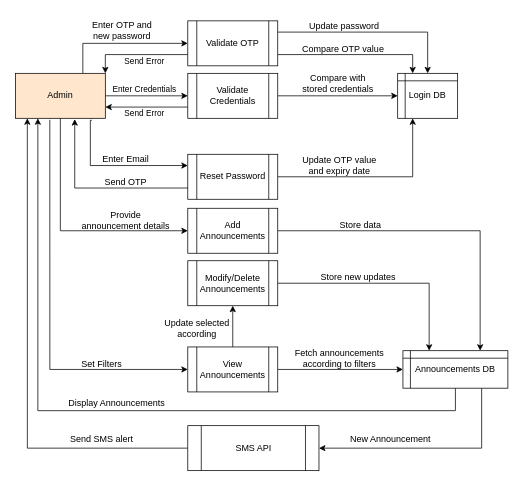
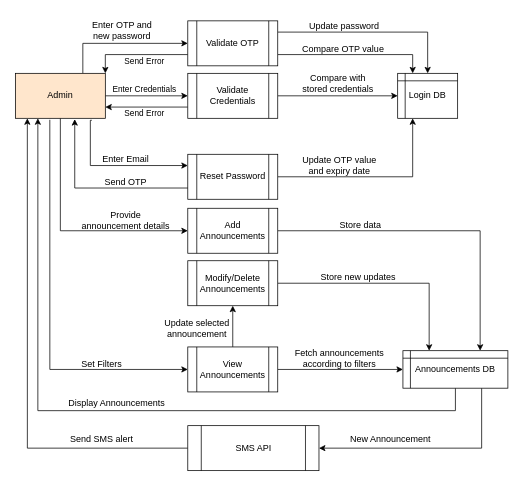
(197, 328) -> (197, 328)
